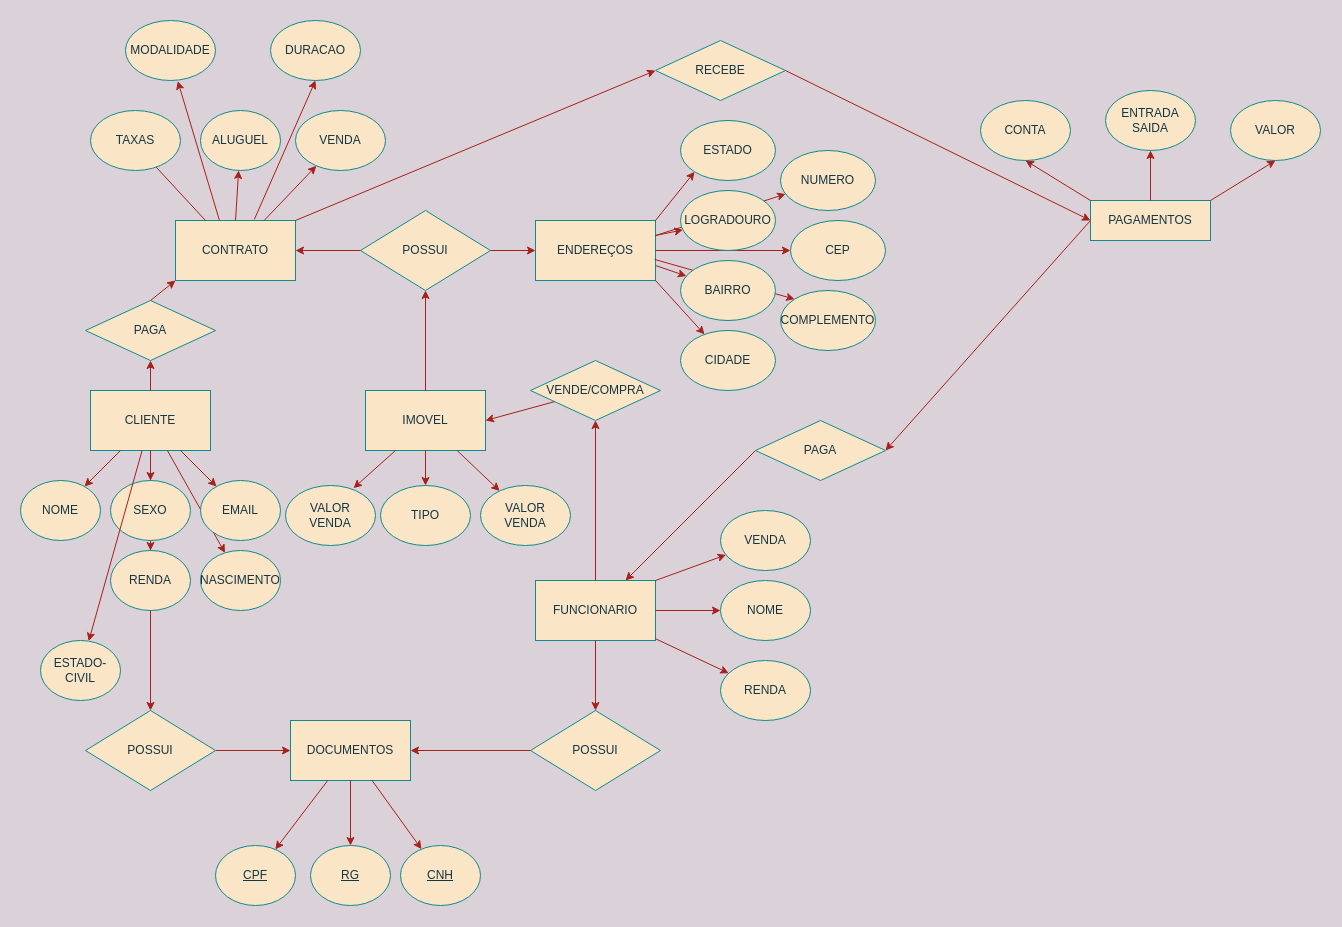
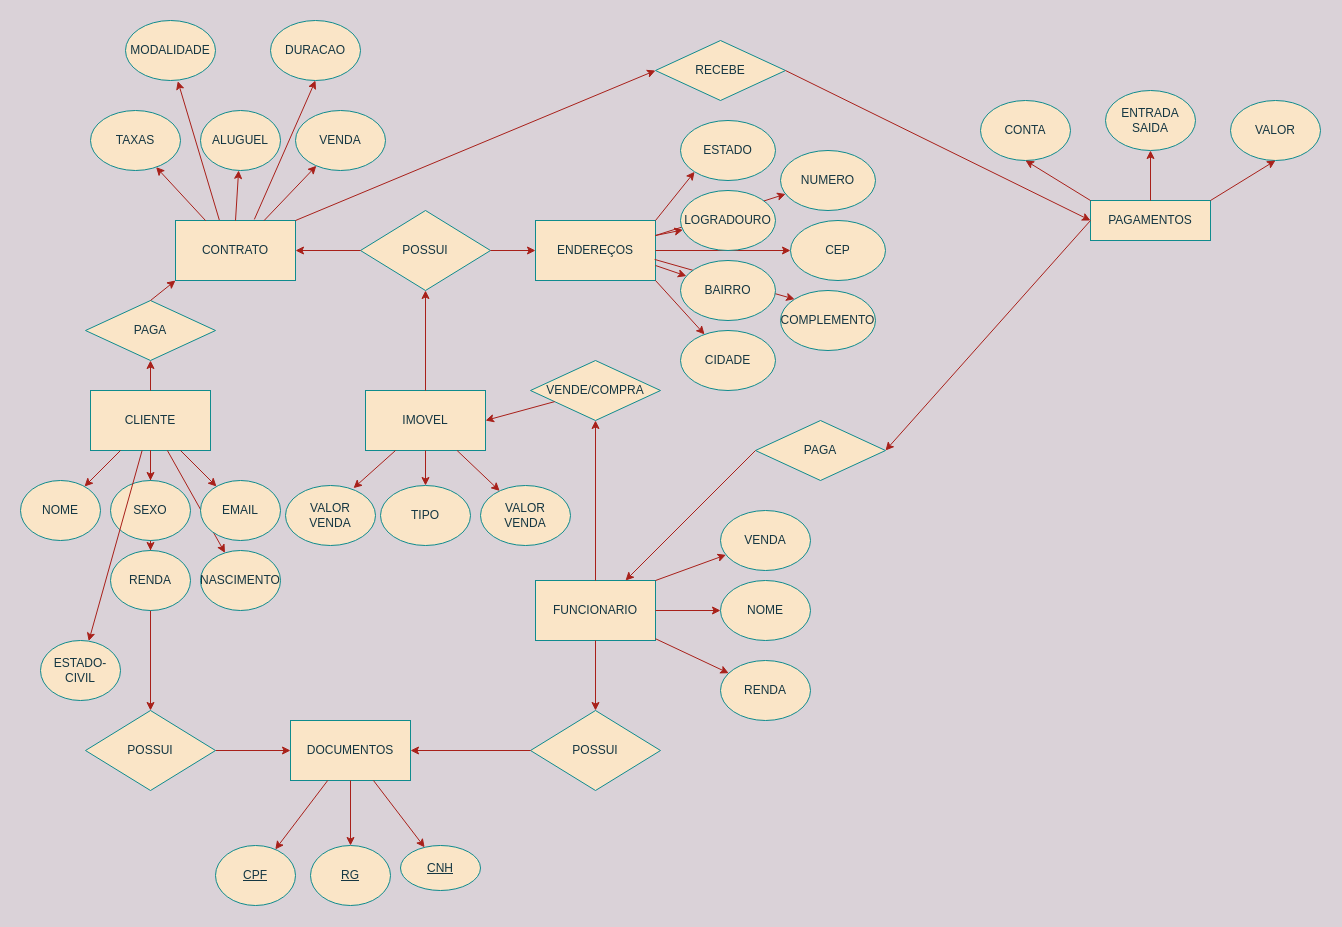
(159, 170) -> (161, 172)
(441, 876) -> (441, 868)
